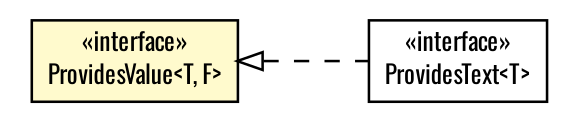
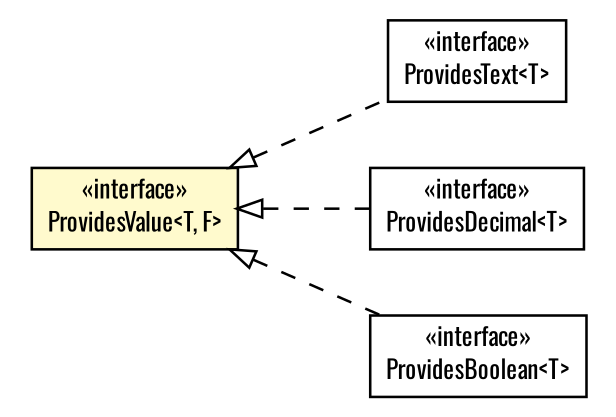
none -> (477, 209)
none -> (477, 356)
